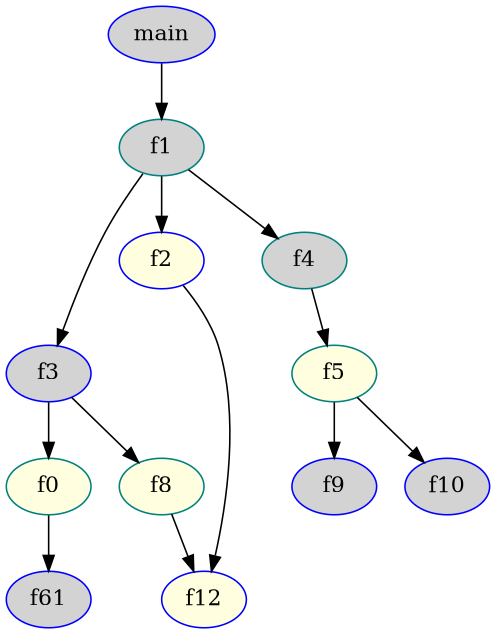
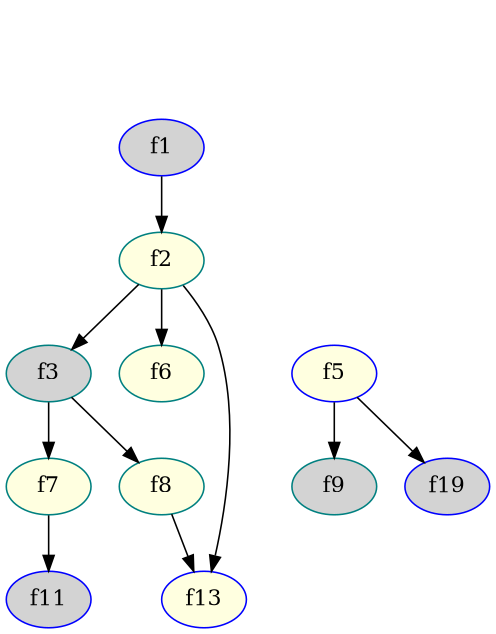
(162, 35) -> none
(162, 148) -> (162, 148)
(97, 249) -> (111, 311)
(162, 261) -> (162, 261)
(304, 261) -> none
(49, 374) -> (49, 374)
none -> (162, 374)
(334, 374) -> (334, 374)
(49, 487) -> (49, 487)
(334, 487) -> (334, 487)
(447, 487) -> (447, 487)
(49, 600) -> (49, 600)
(204, 600) -> (204, 600)
